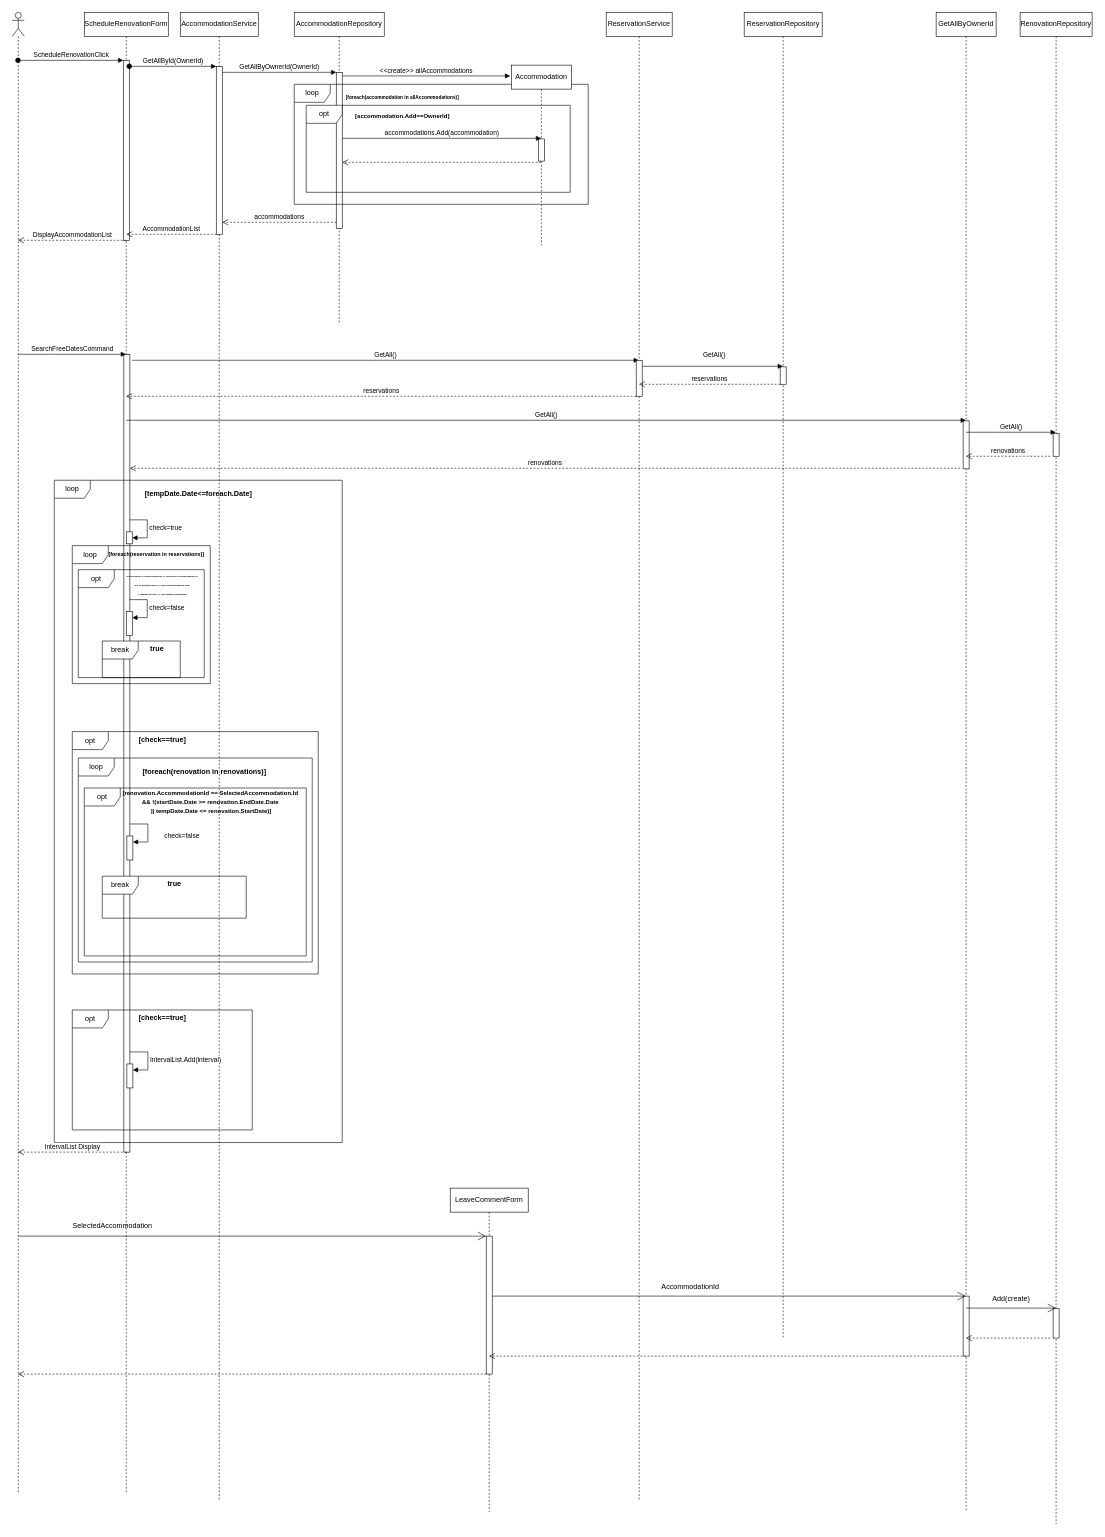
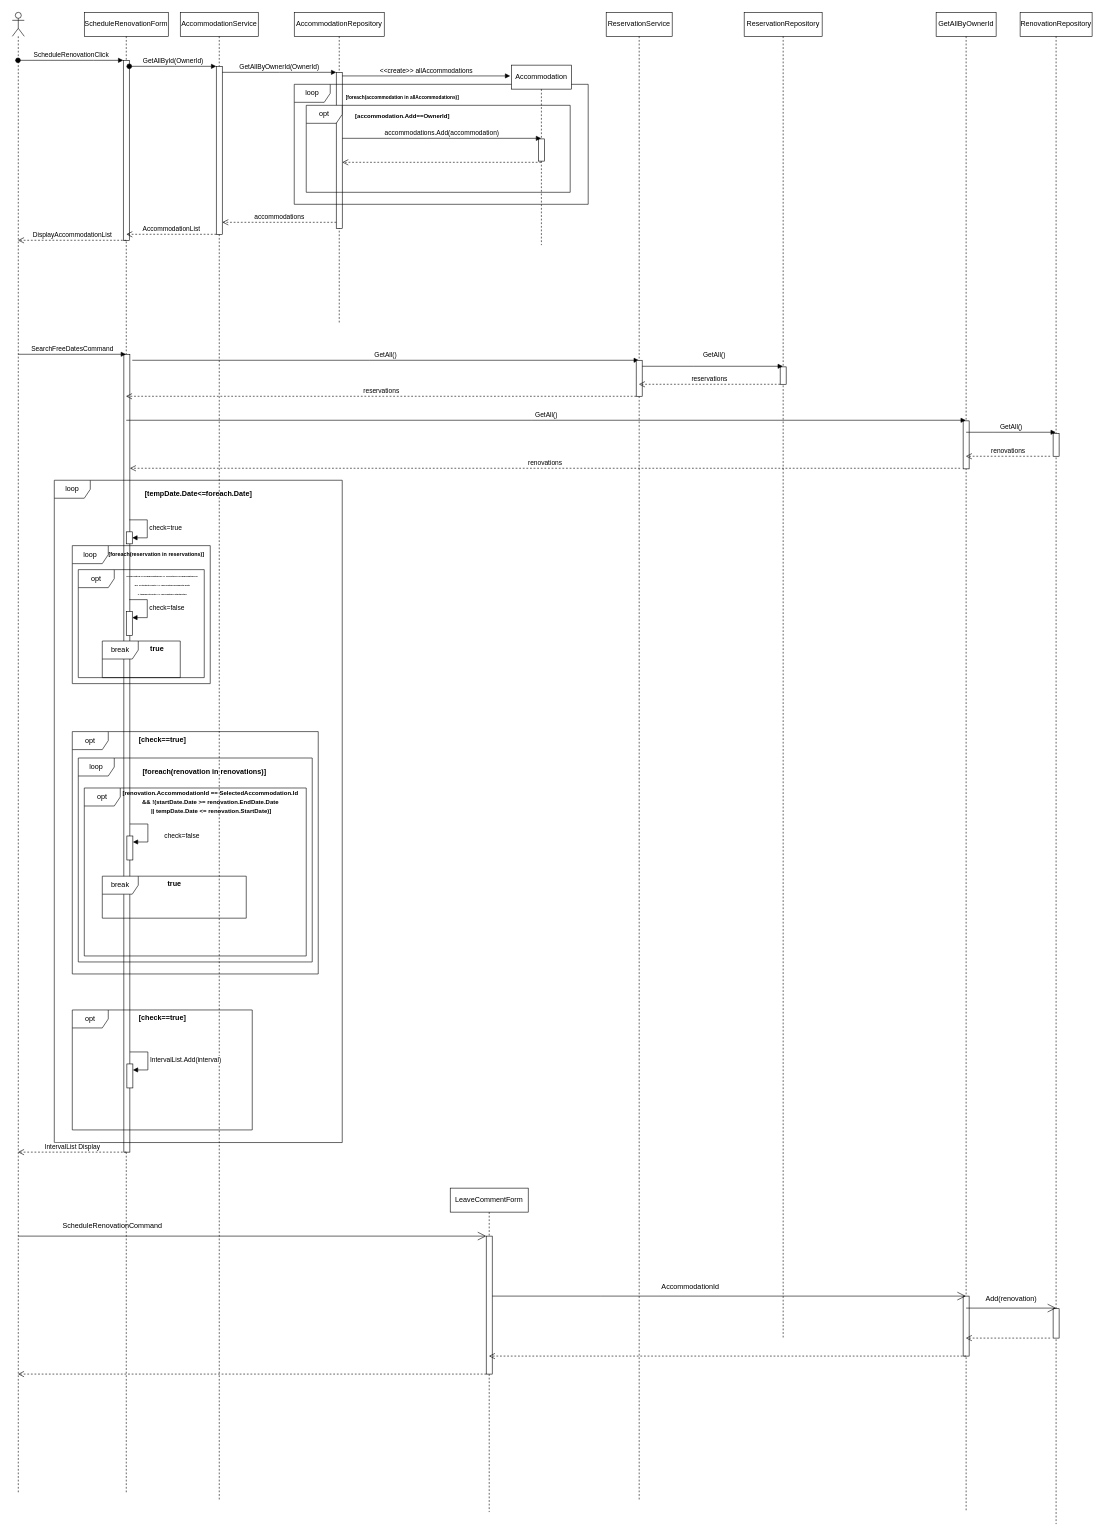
(112, 1226) -> (112, 1226)
(1012, 1299) -> (1012, 1299)
